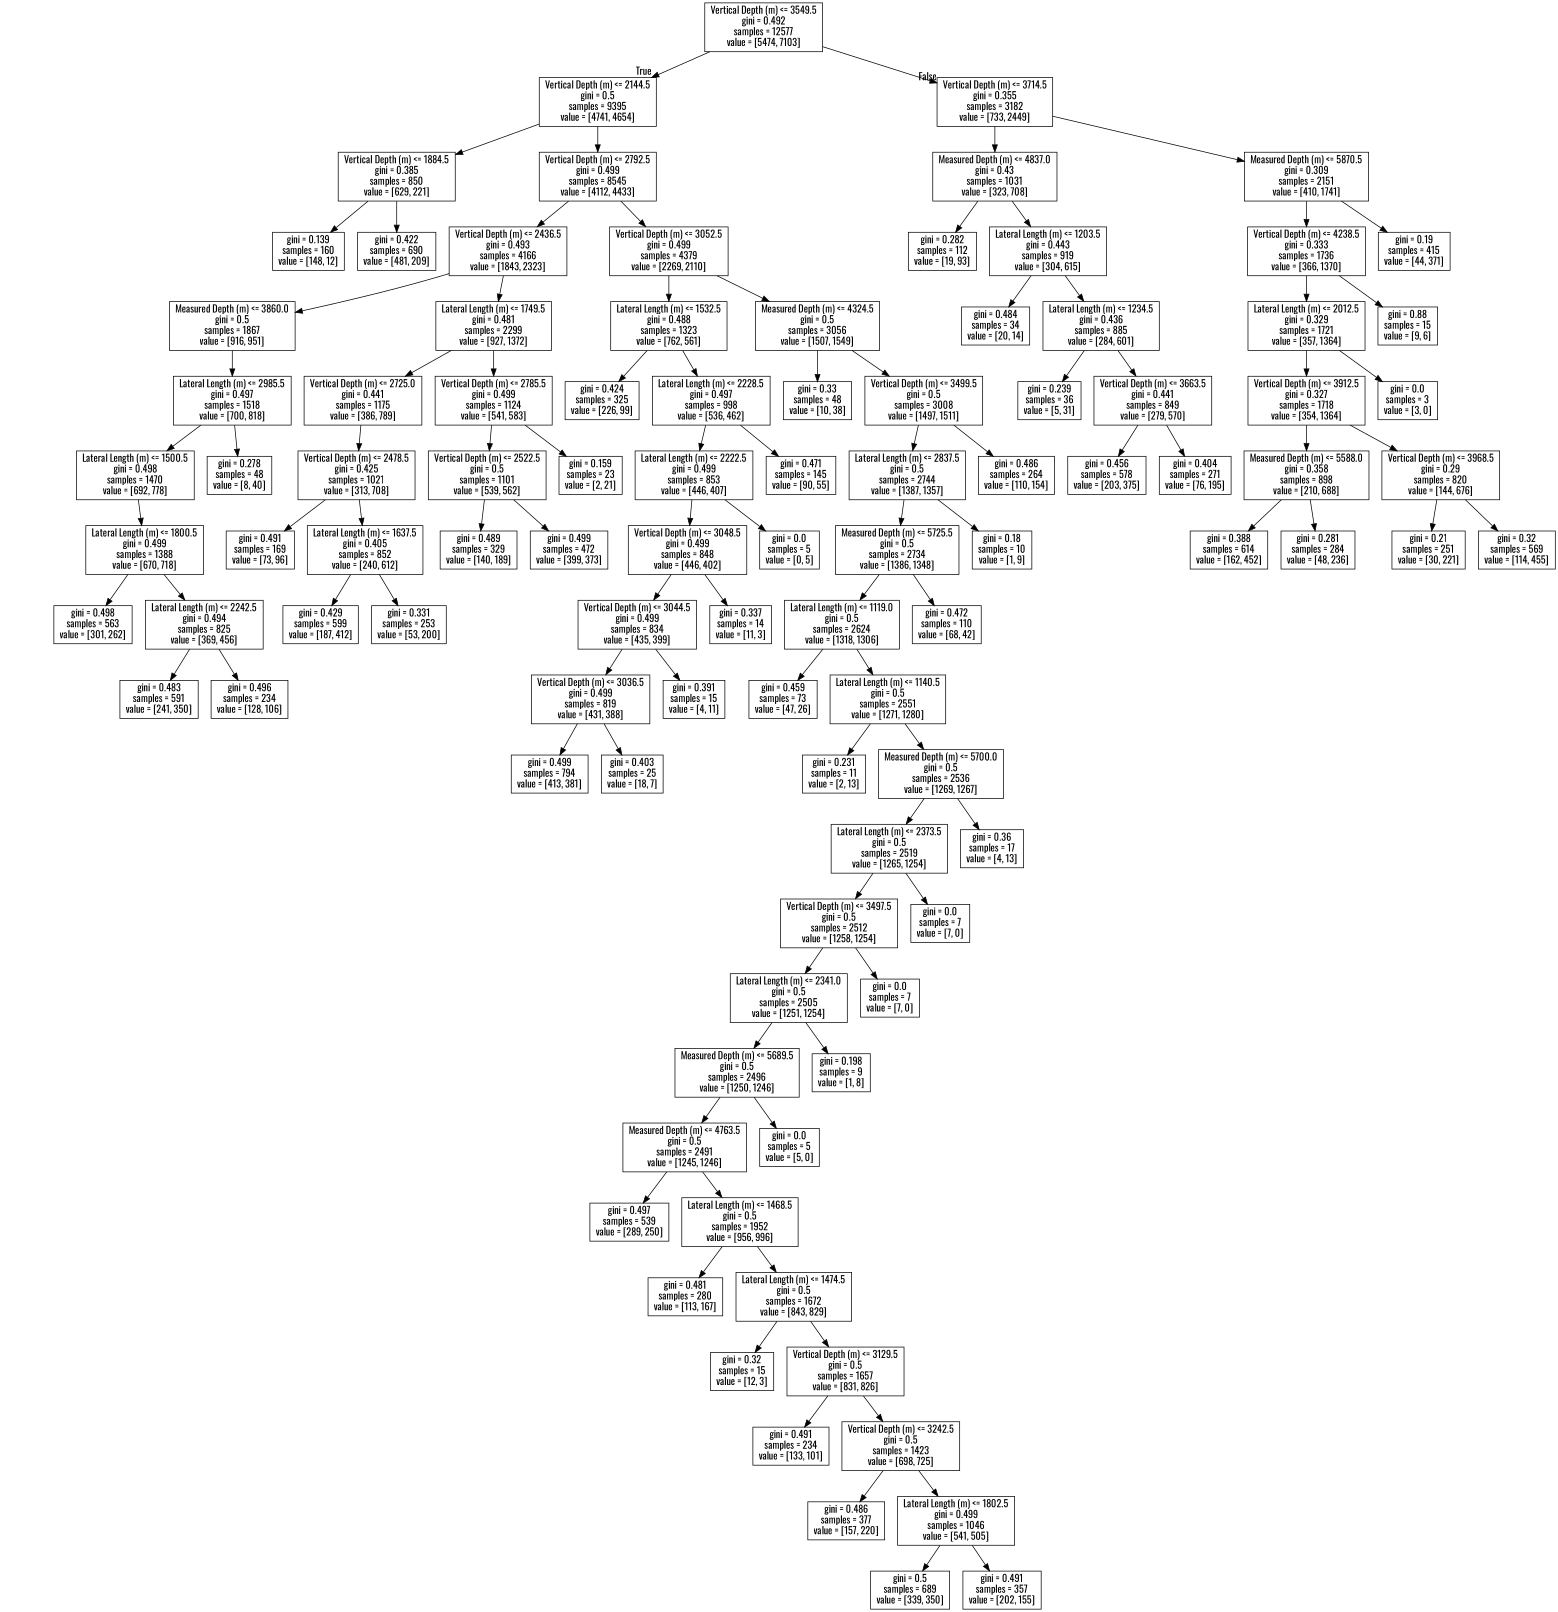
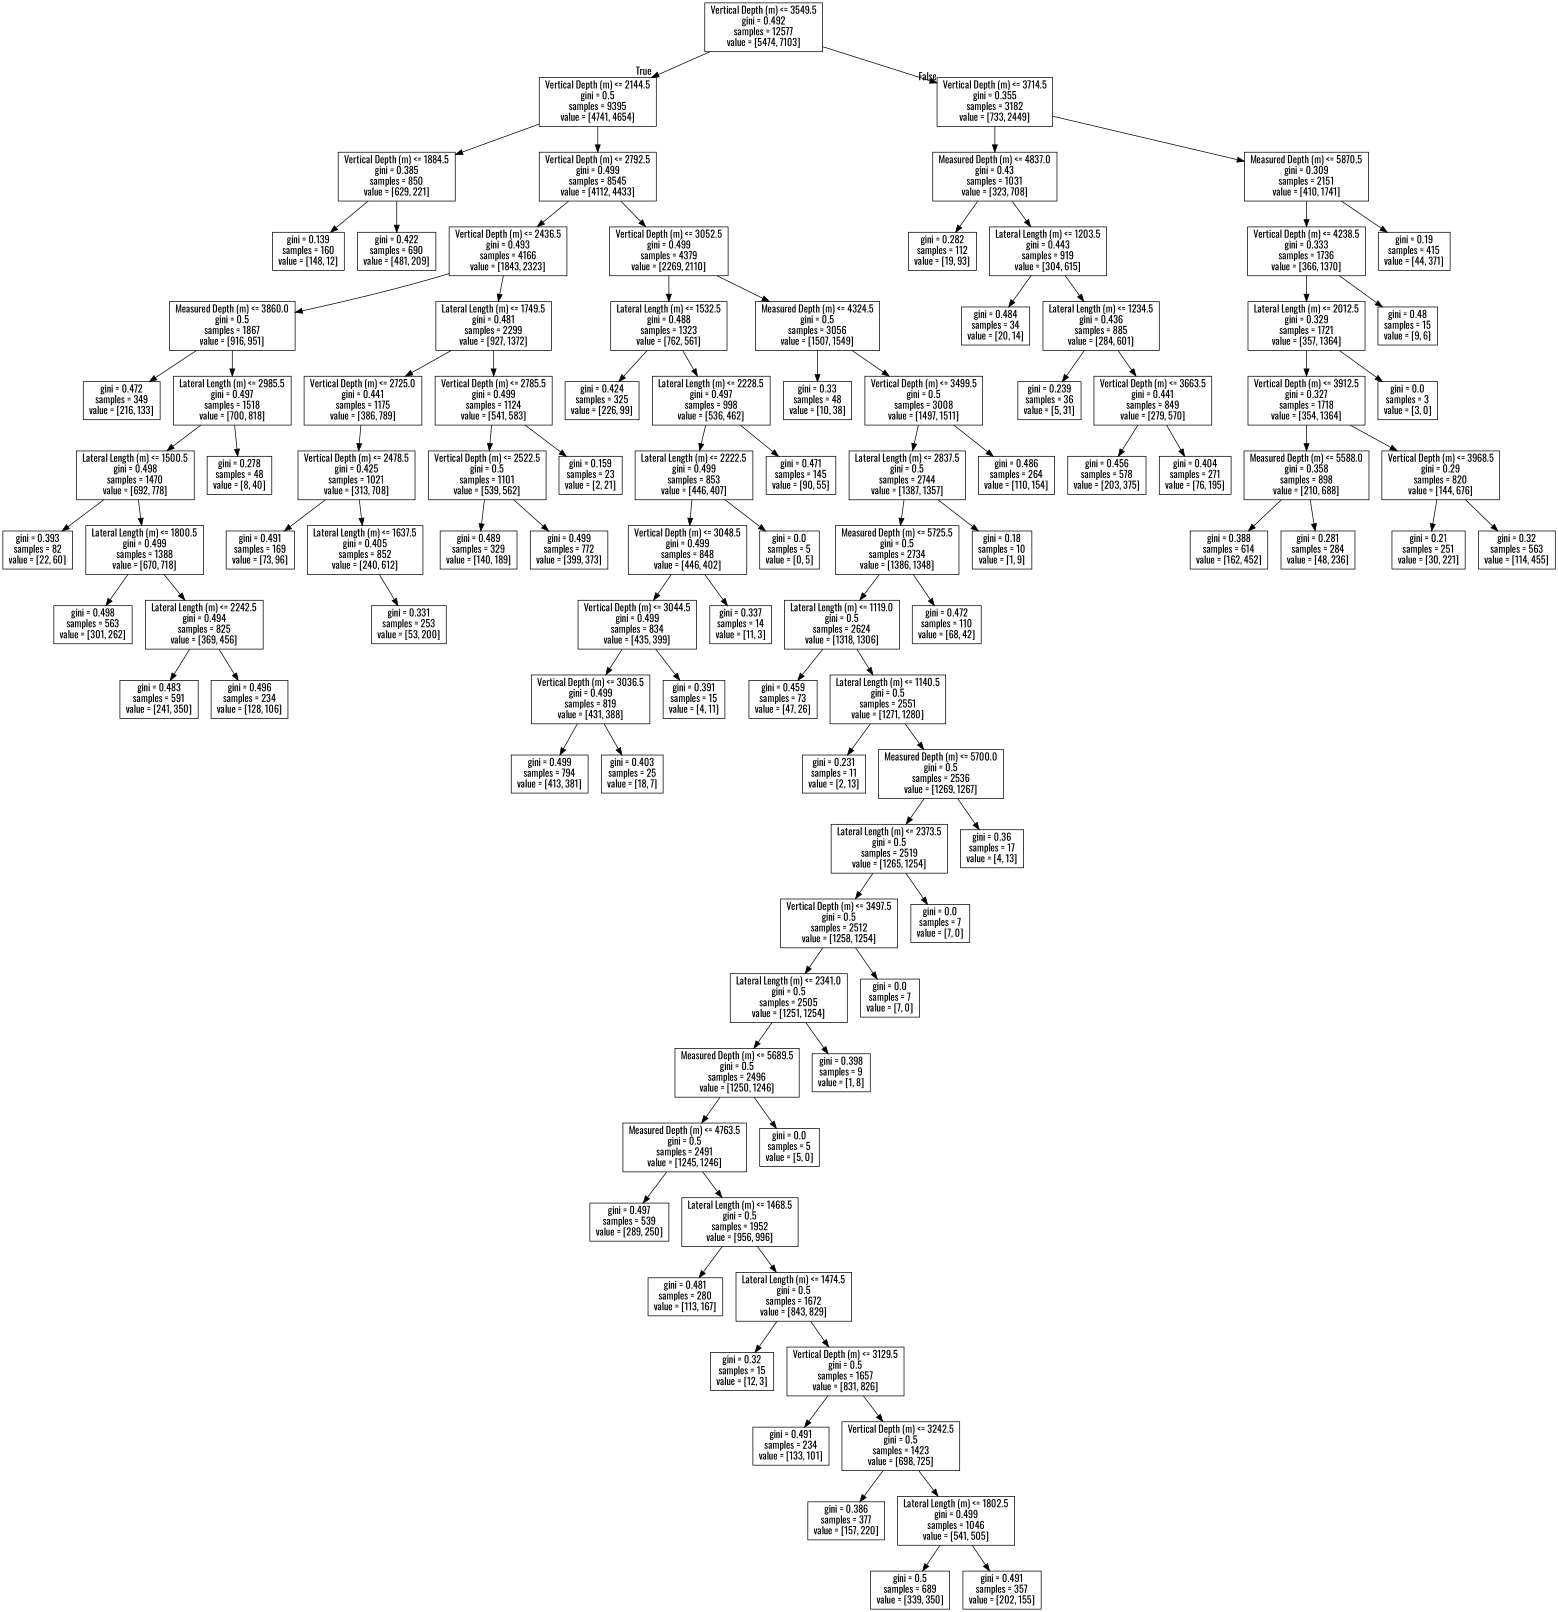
(1408, 326) -> (1408, 326)
none -> (122, 401)
none -> (38, 550)
(569, 550) -> (569, 550)
(1517, 550) -> (1517, 550)
(321, 625) -> none
(841, 1073) -> (841, 1073)
(846, 1521) -> (846, 1521)
